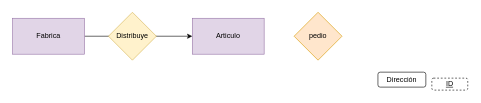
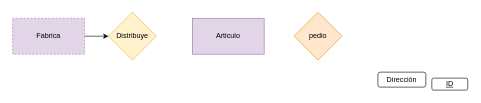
(48, 36) -> (48, 36)
(104, 36) -> (102, 36)
(450, 84) -> (450, 84)
